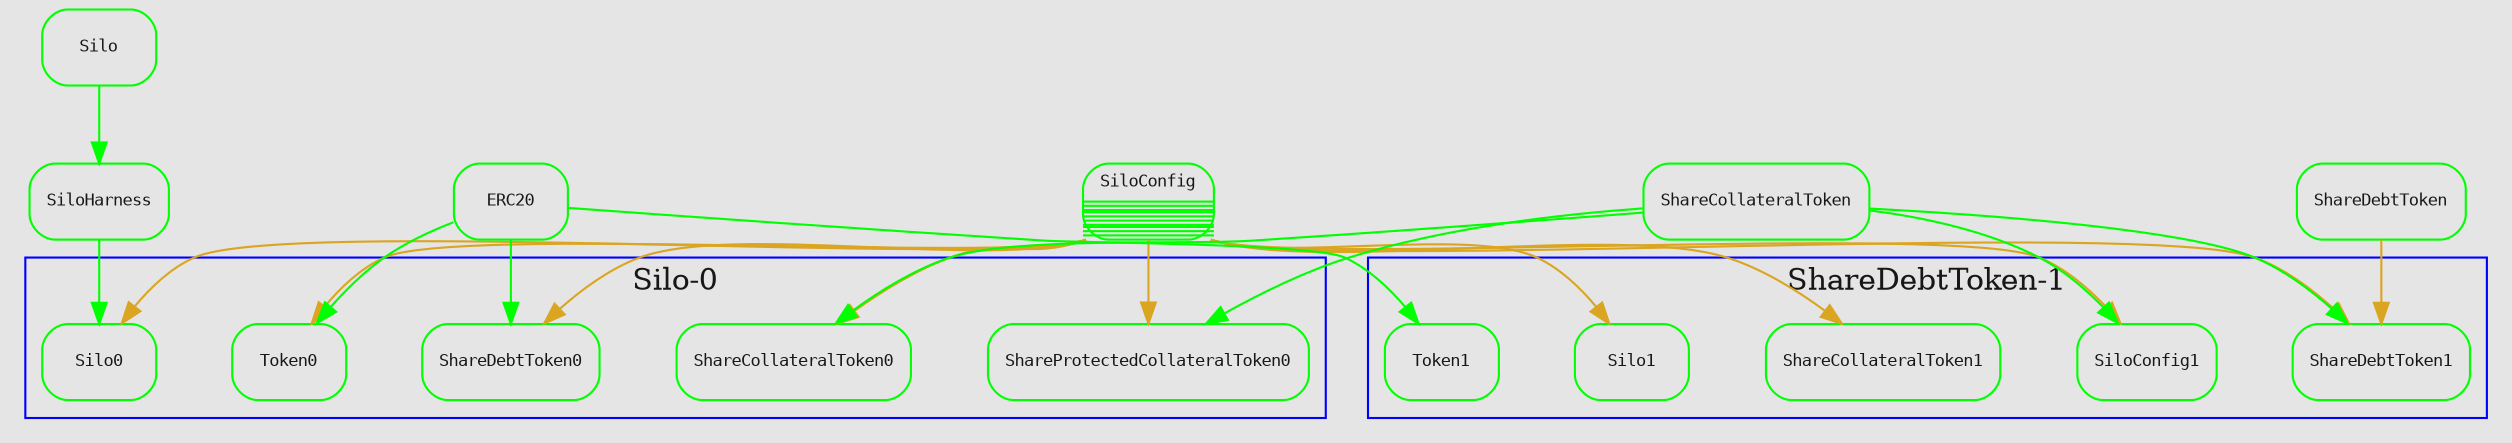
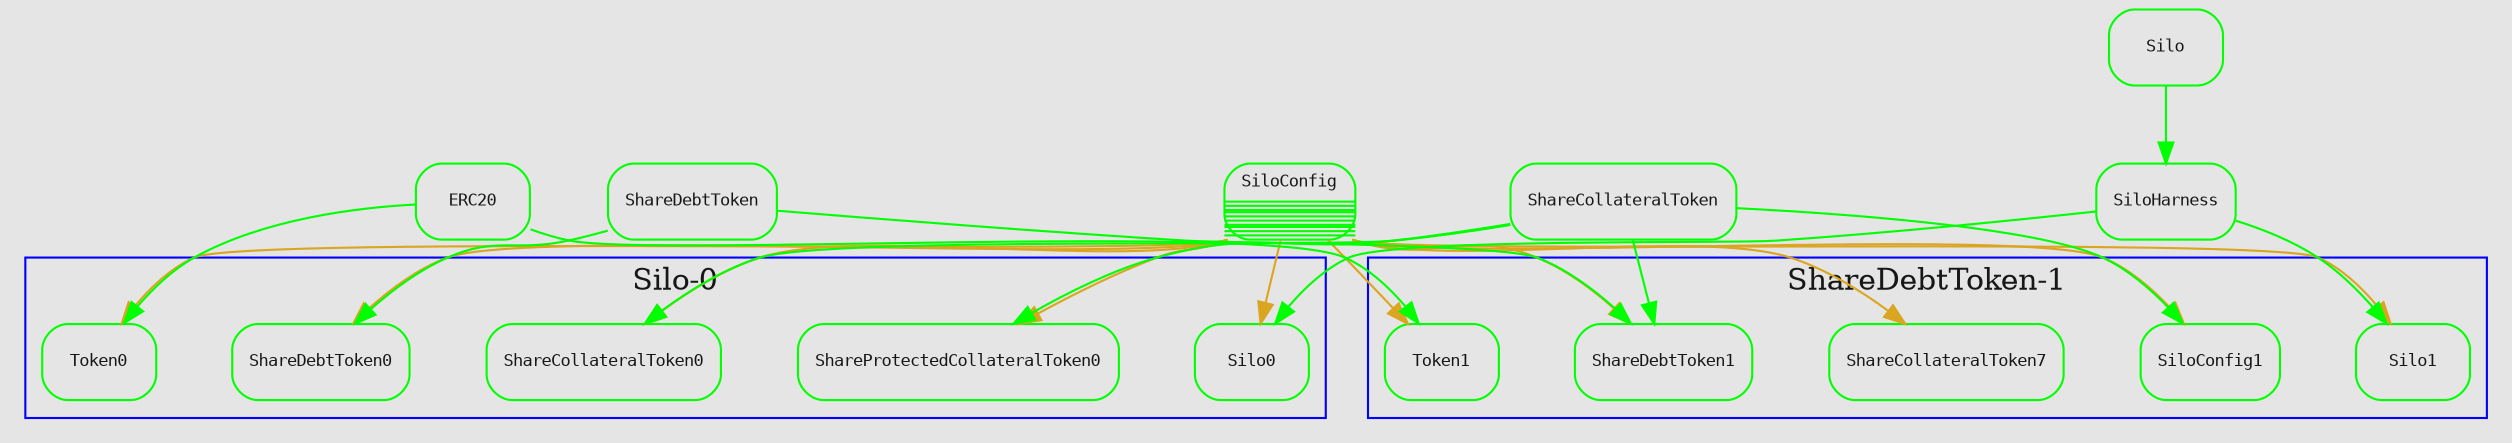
none -> (2286, 240)
(511, 271) -> (481, 247)
(2381, 271) -> (1012, 229)
none -> (1361, 274)
(1883, 362) -> (1946, 362)
